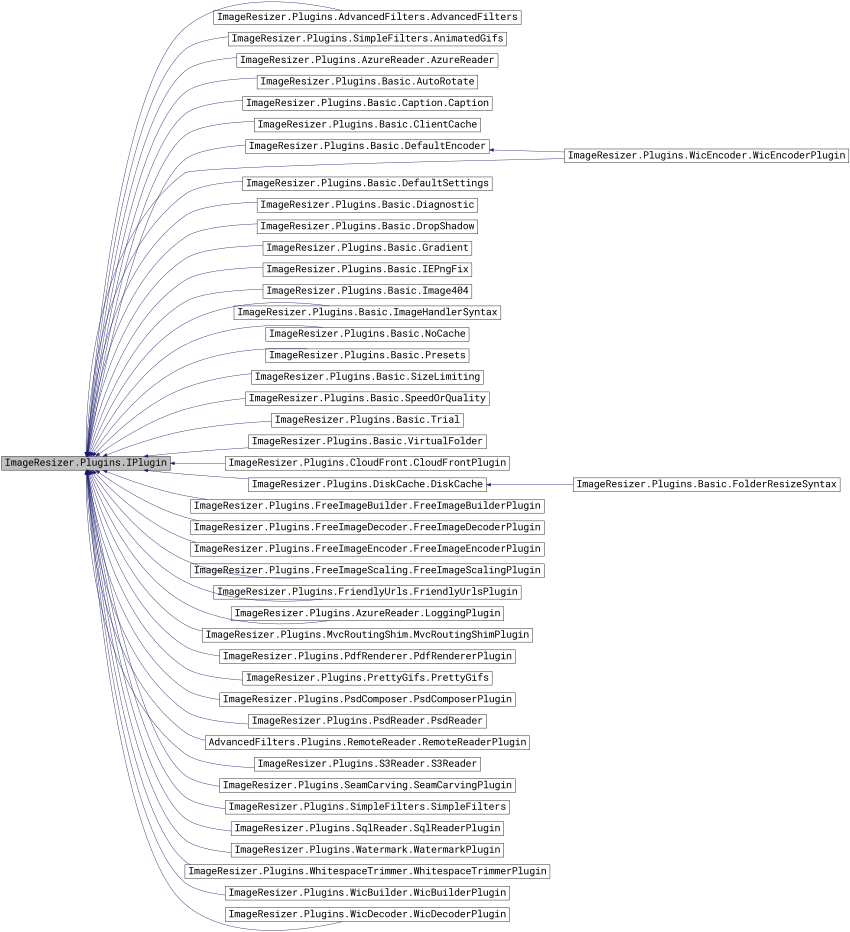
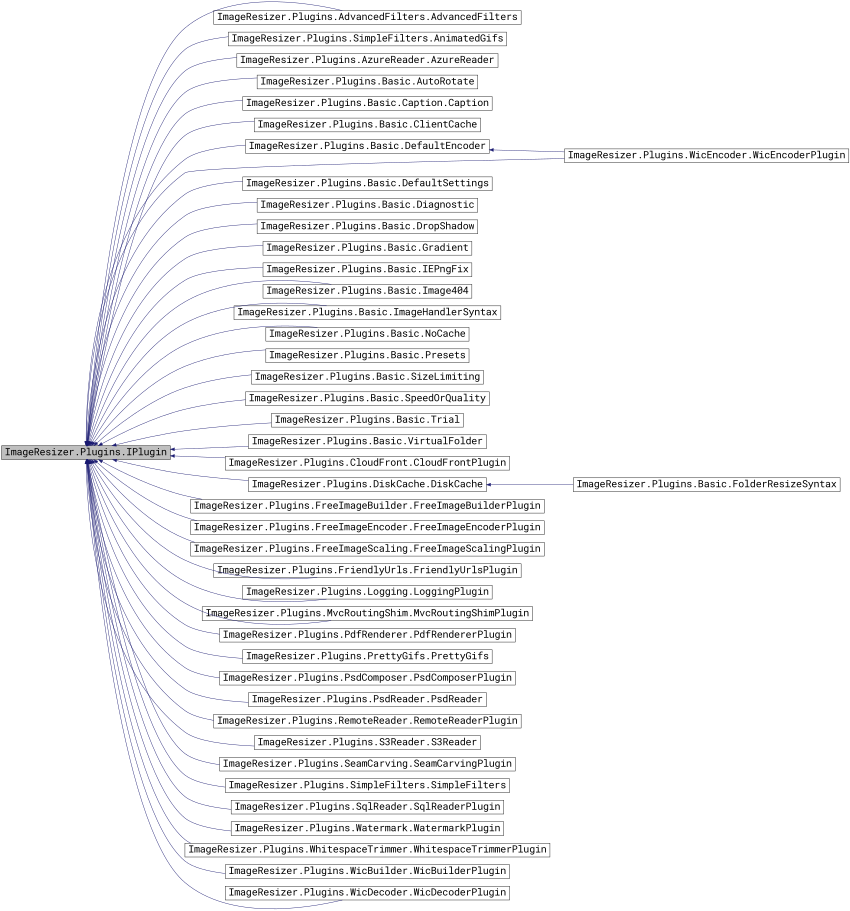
(367, 528) -> none
(367, 614) -> (367, 592)
(367, 743) -> (367, 721)
